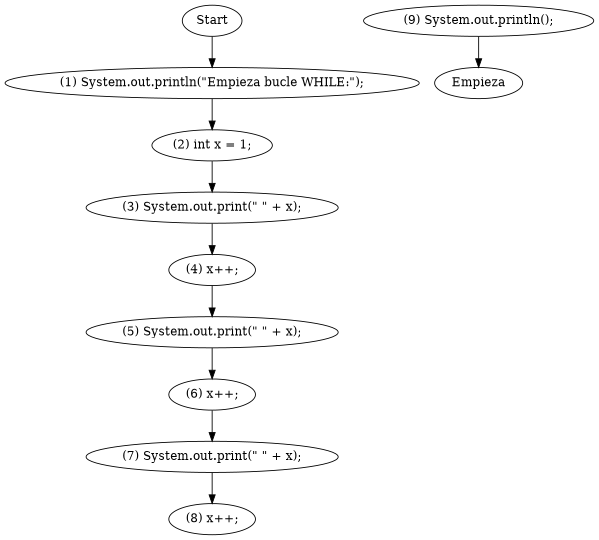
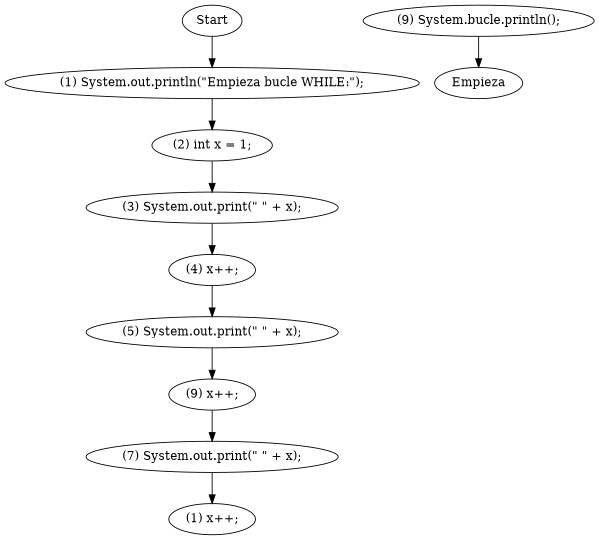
(479, 21) -> (479, 21)
(212, 395) -> (212, 395)
(212, 519) -> (212, 519)
